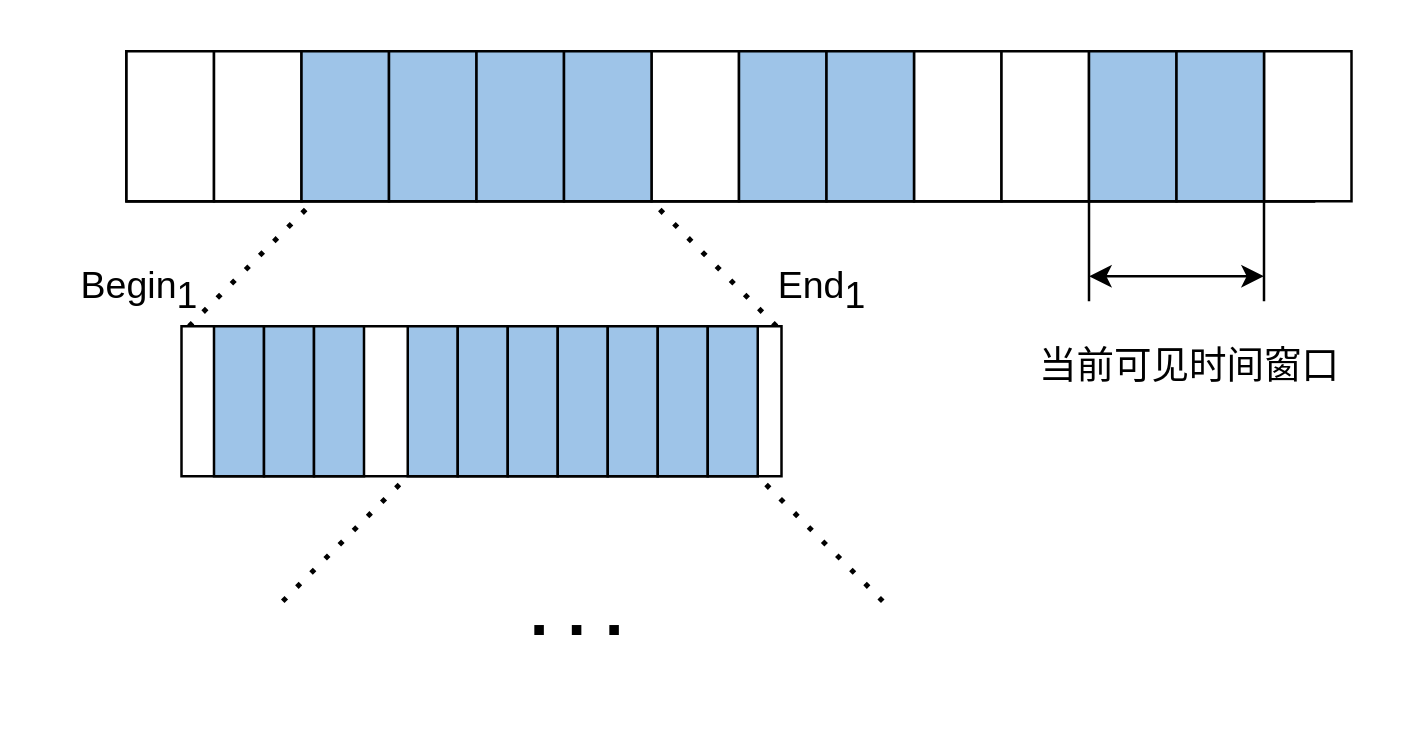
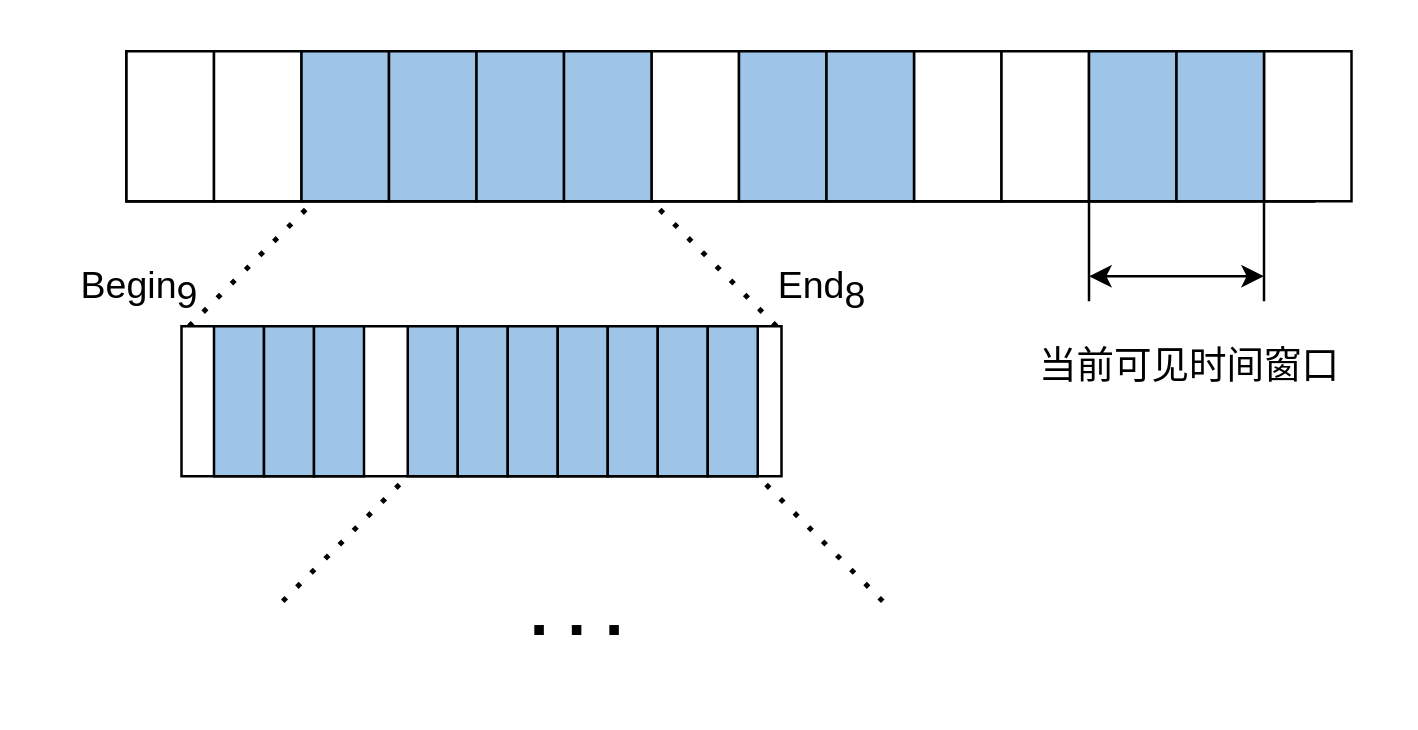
(140, 289) -> (140, 289)
(823, 289) -> (823, 289)
